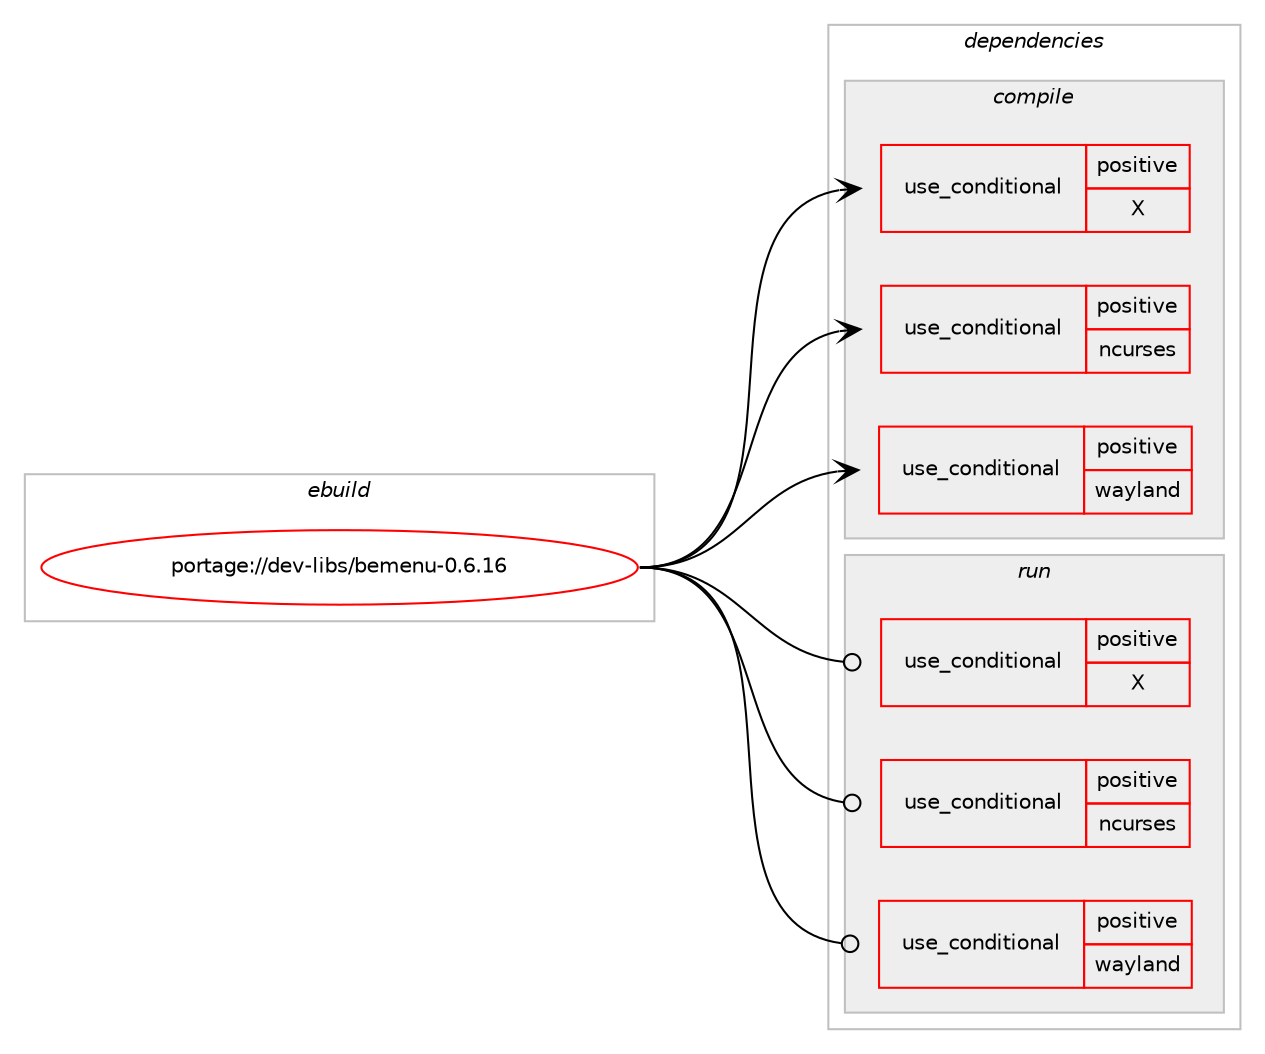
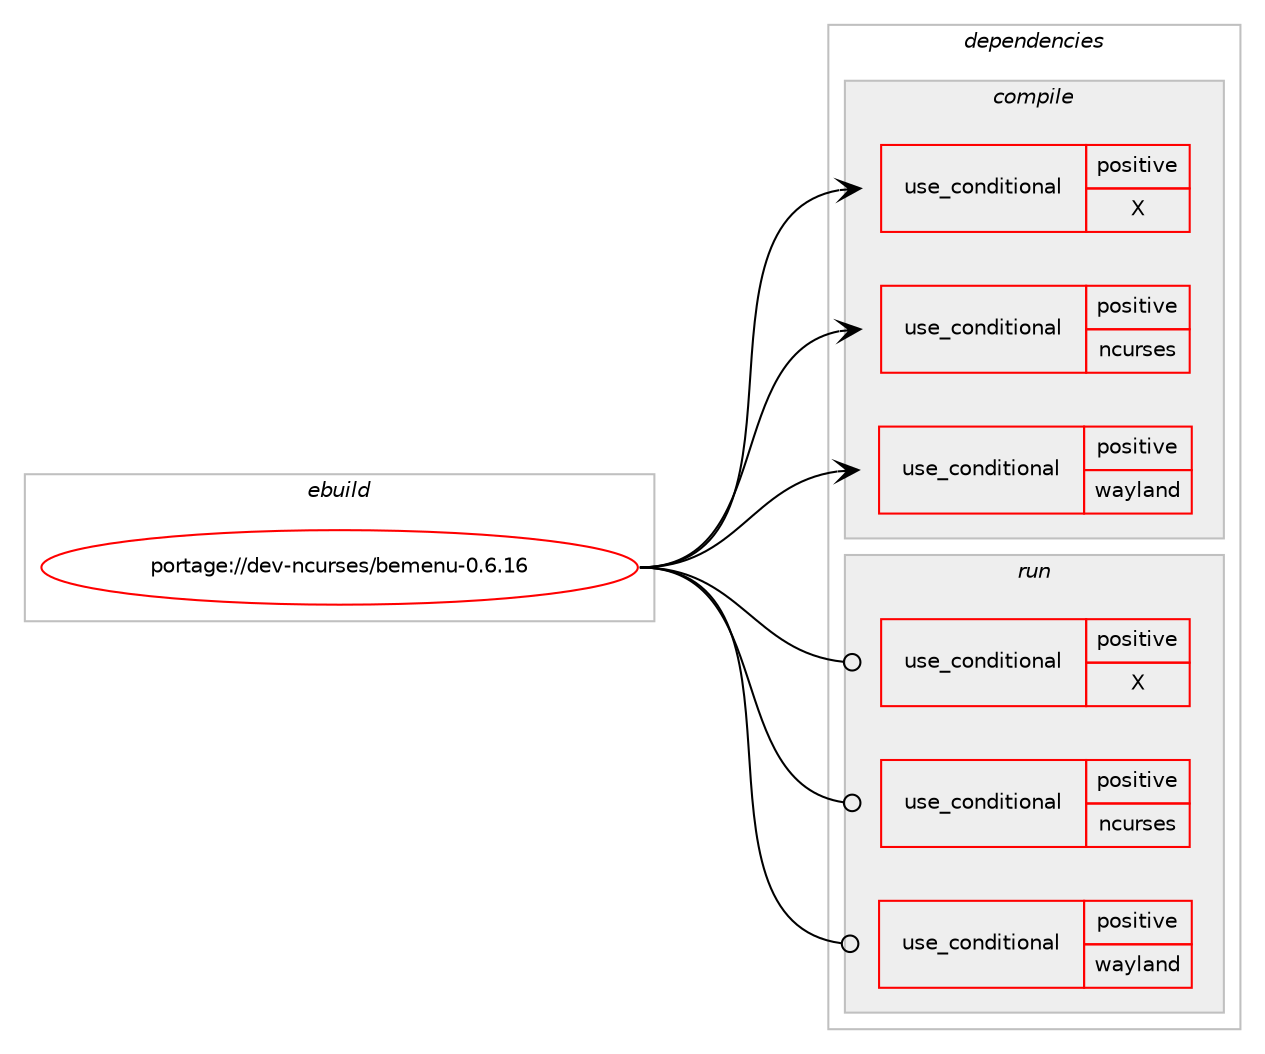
(340, 567) -> (340, 567)
